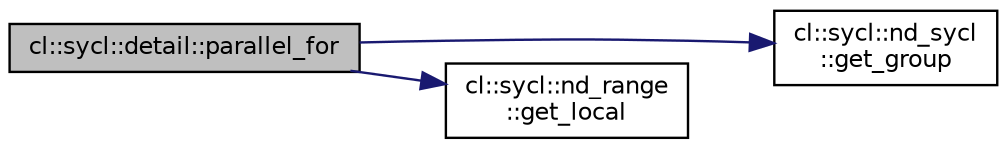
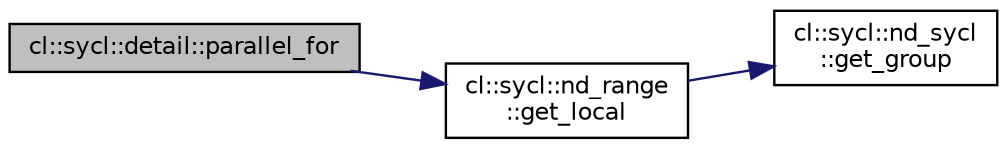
(555, 40) -> (719, 76)
